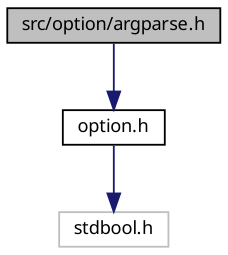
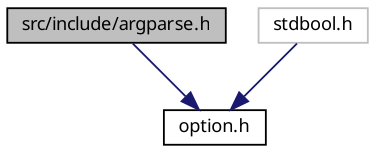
(114, 25) -> (117, 25)
(114, 169) -> (271, 70)
